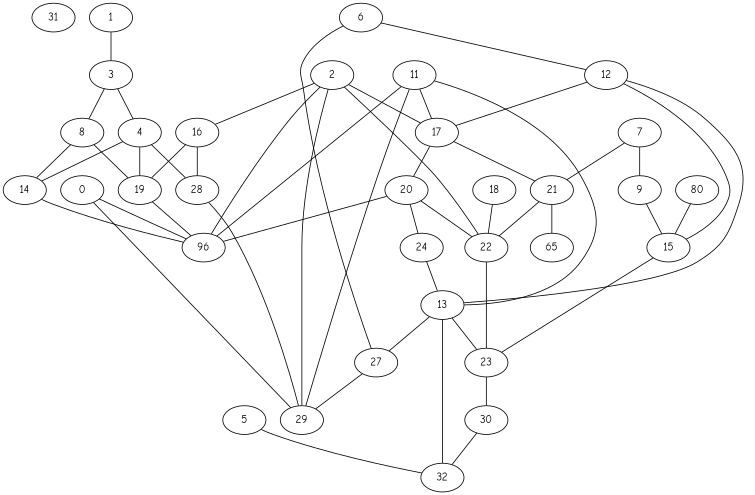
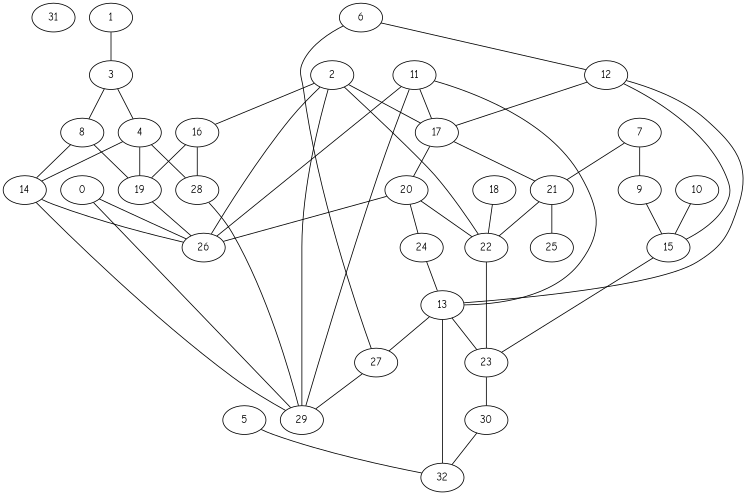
(697, 190) -> (697, 190)
(204, 248) -> (204, 248)
(552, 248) -> (552, 248)
none -> (155, 314)
